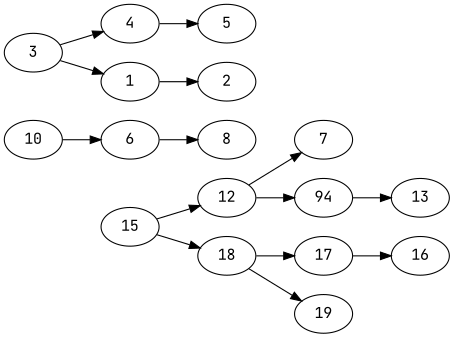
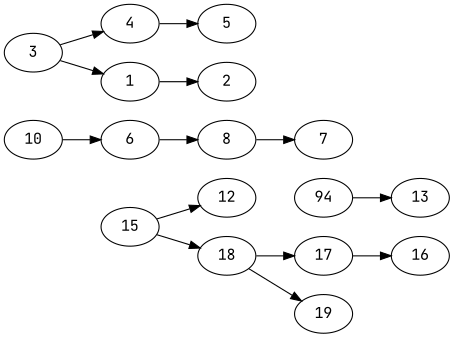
(271, 172) -> (270, 140)
(270, 198) -> none
